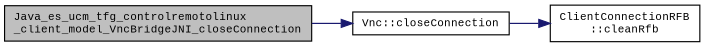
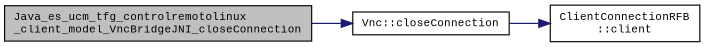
(625, 23) -> (625, 23)
